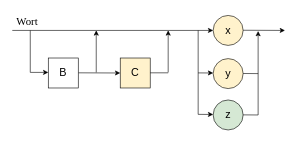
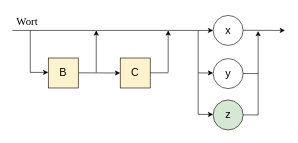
(228, 30) -> (228, 30)
(63, 73) -> (63, 73)
(228, 74) -> (228, 74)
